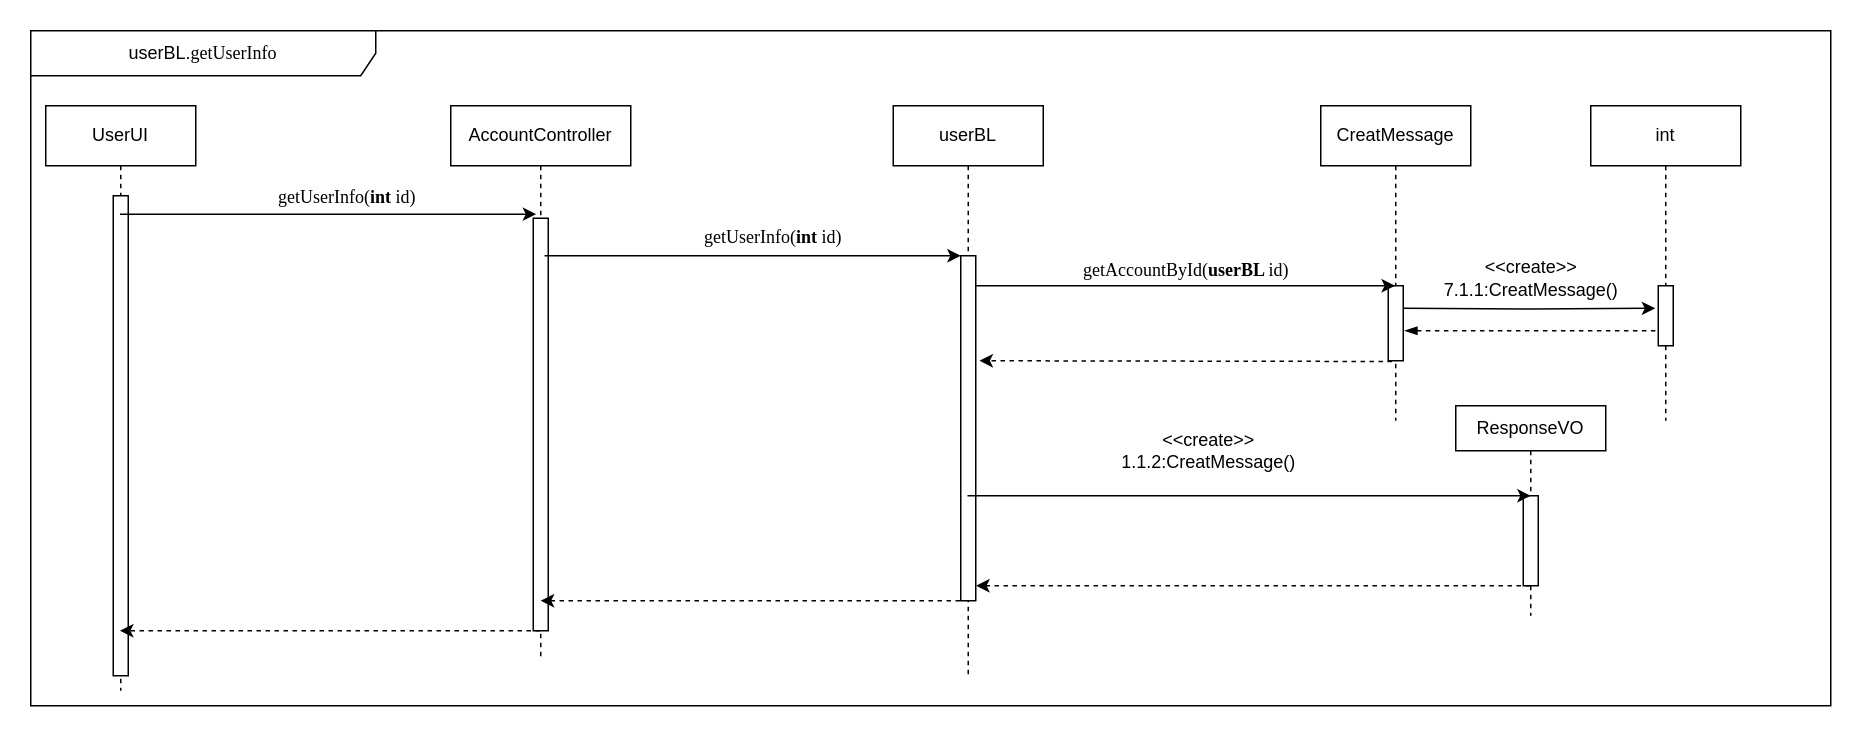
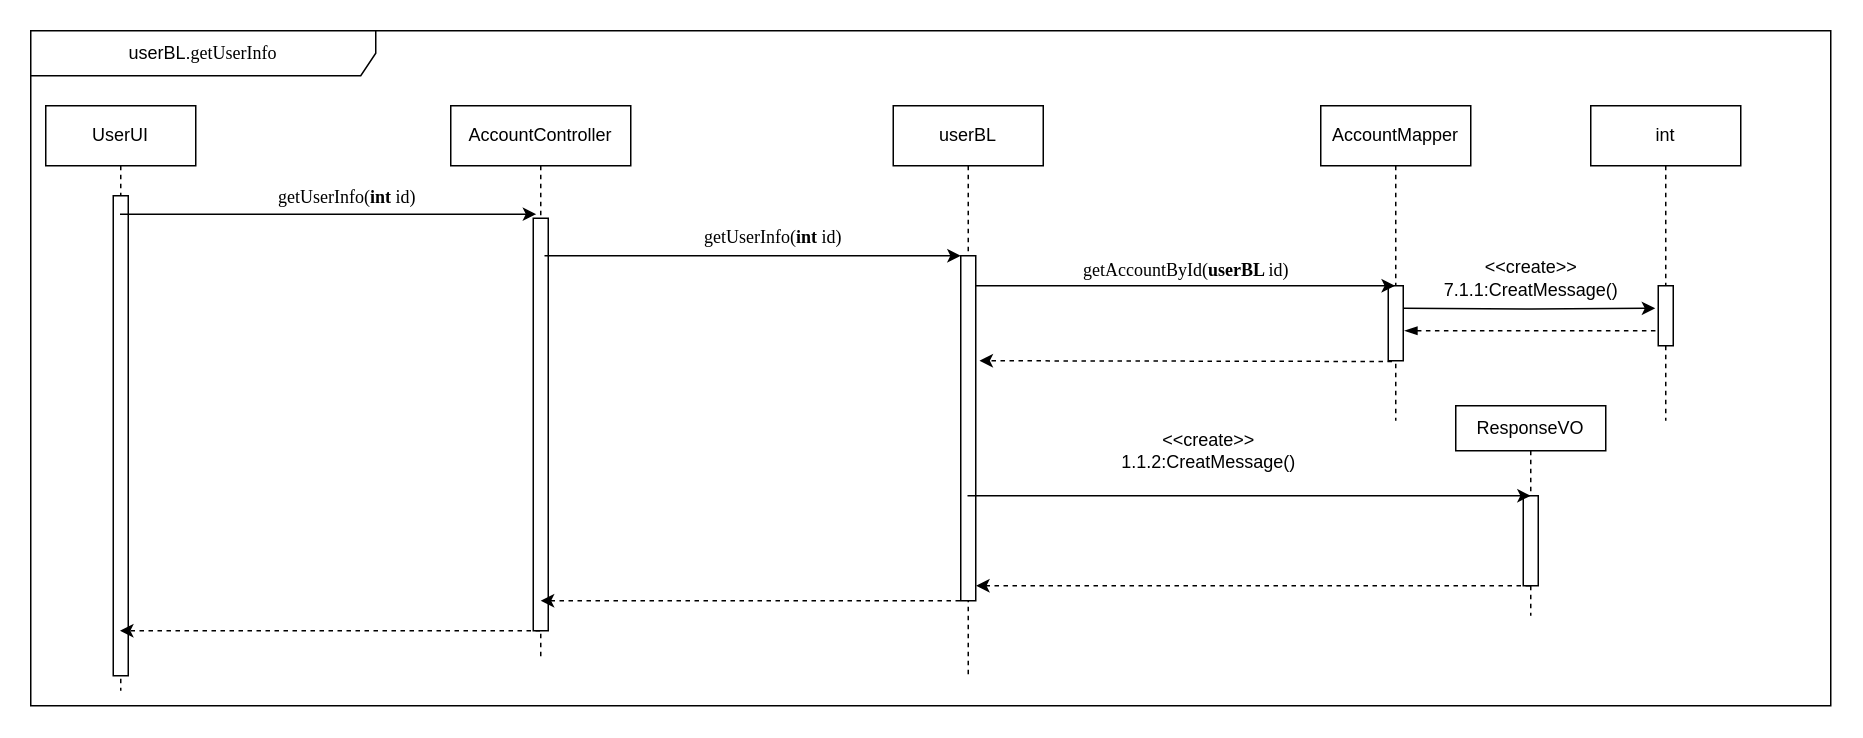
(1396, 136) -> (1396, 136)
